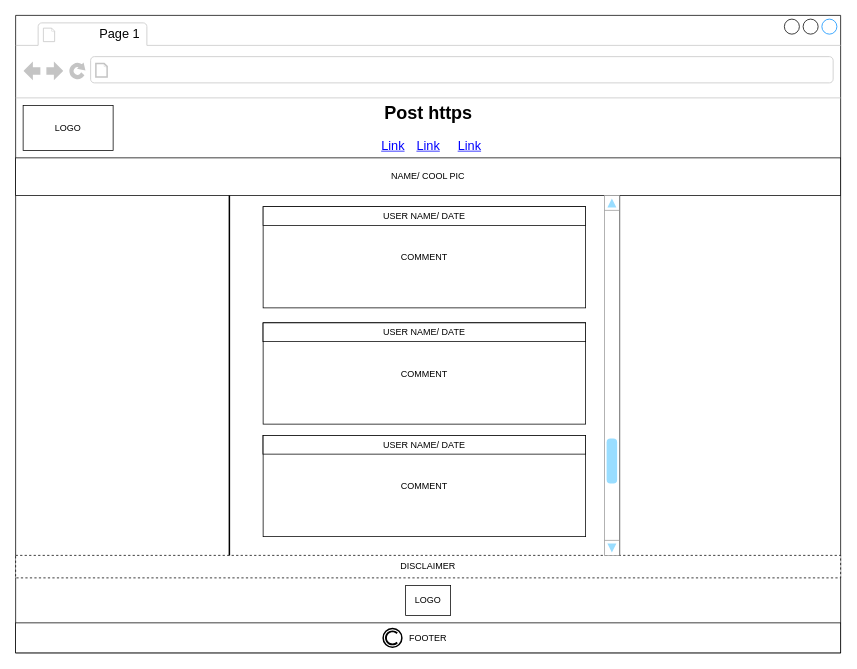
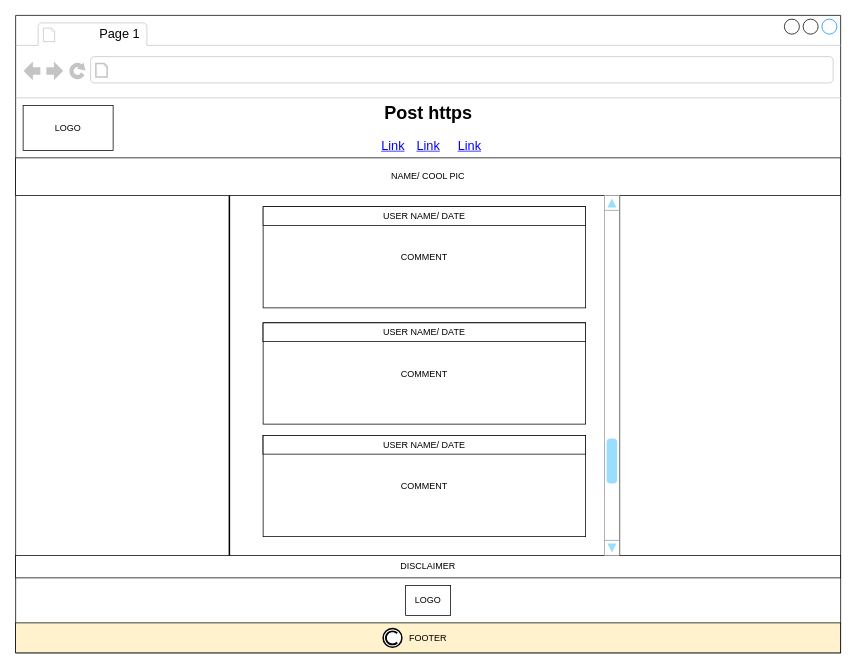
(428, 567) -> (428, 567)
(428, 638) -> (428, 638)
